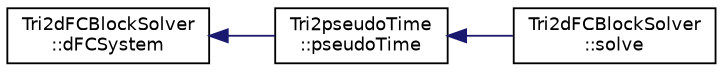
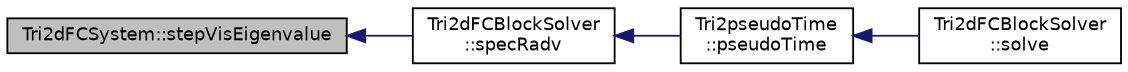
(108, 36) -> (514, 36)
none -> (177, 36)
